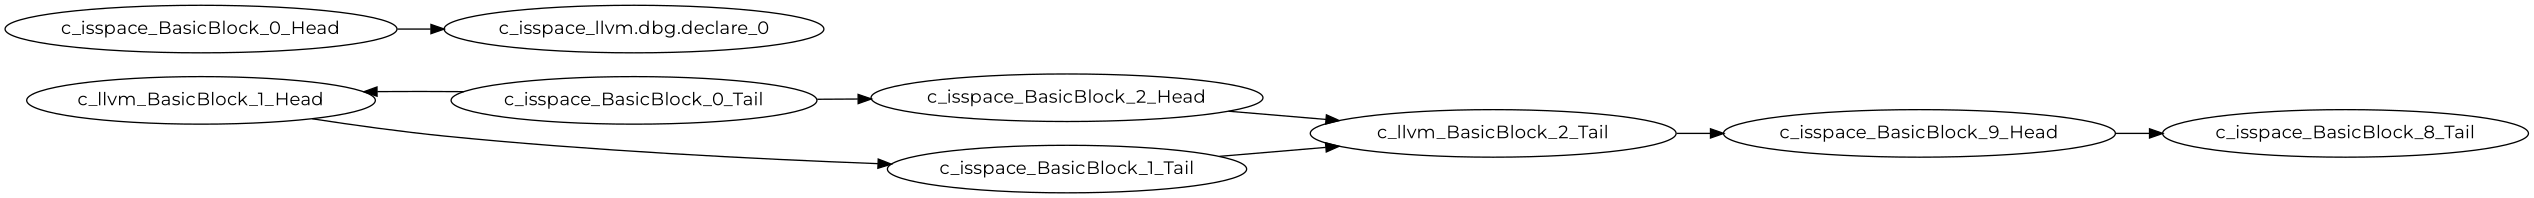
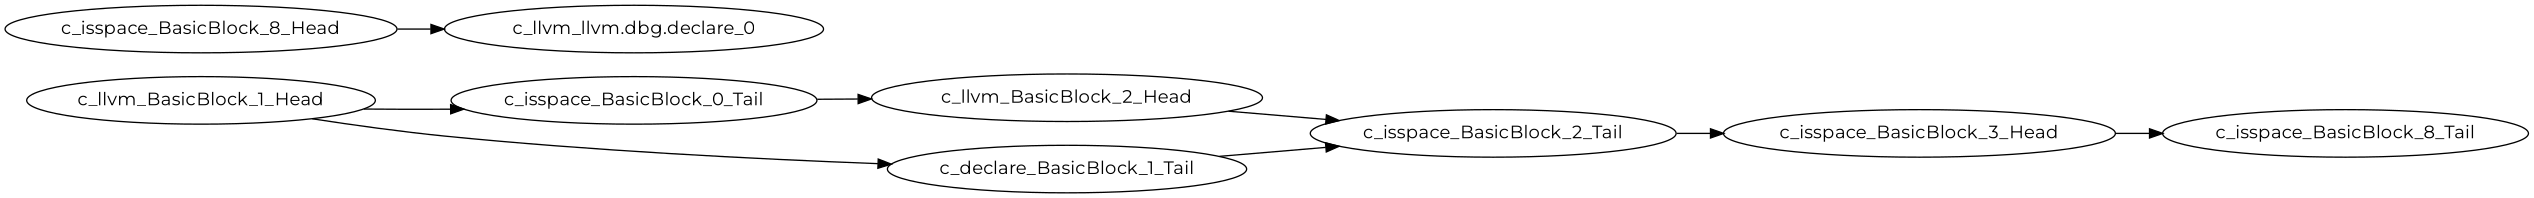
(201, 29) -> (201, 29)
(634, 29) -> (634, 29)
(421, 91) -> (407, 109)
(1067, 98) -> (1067, 98)
(1493, 133) -> (1493, 133)
(1919, 133) -> (1919, 133)
(1067, 169) -> (1067, 169)
